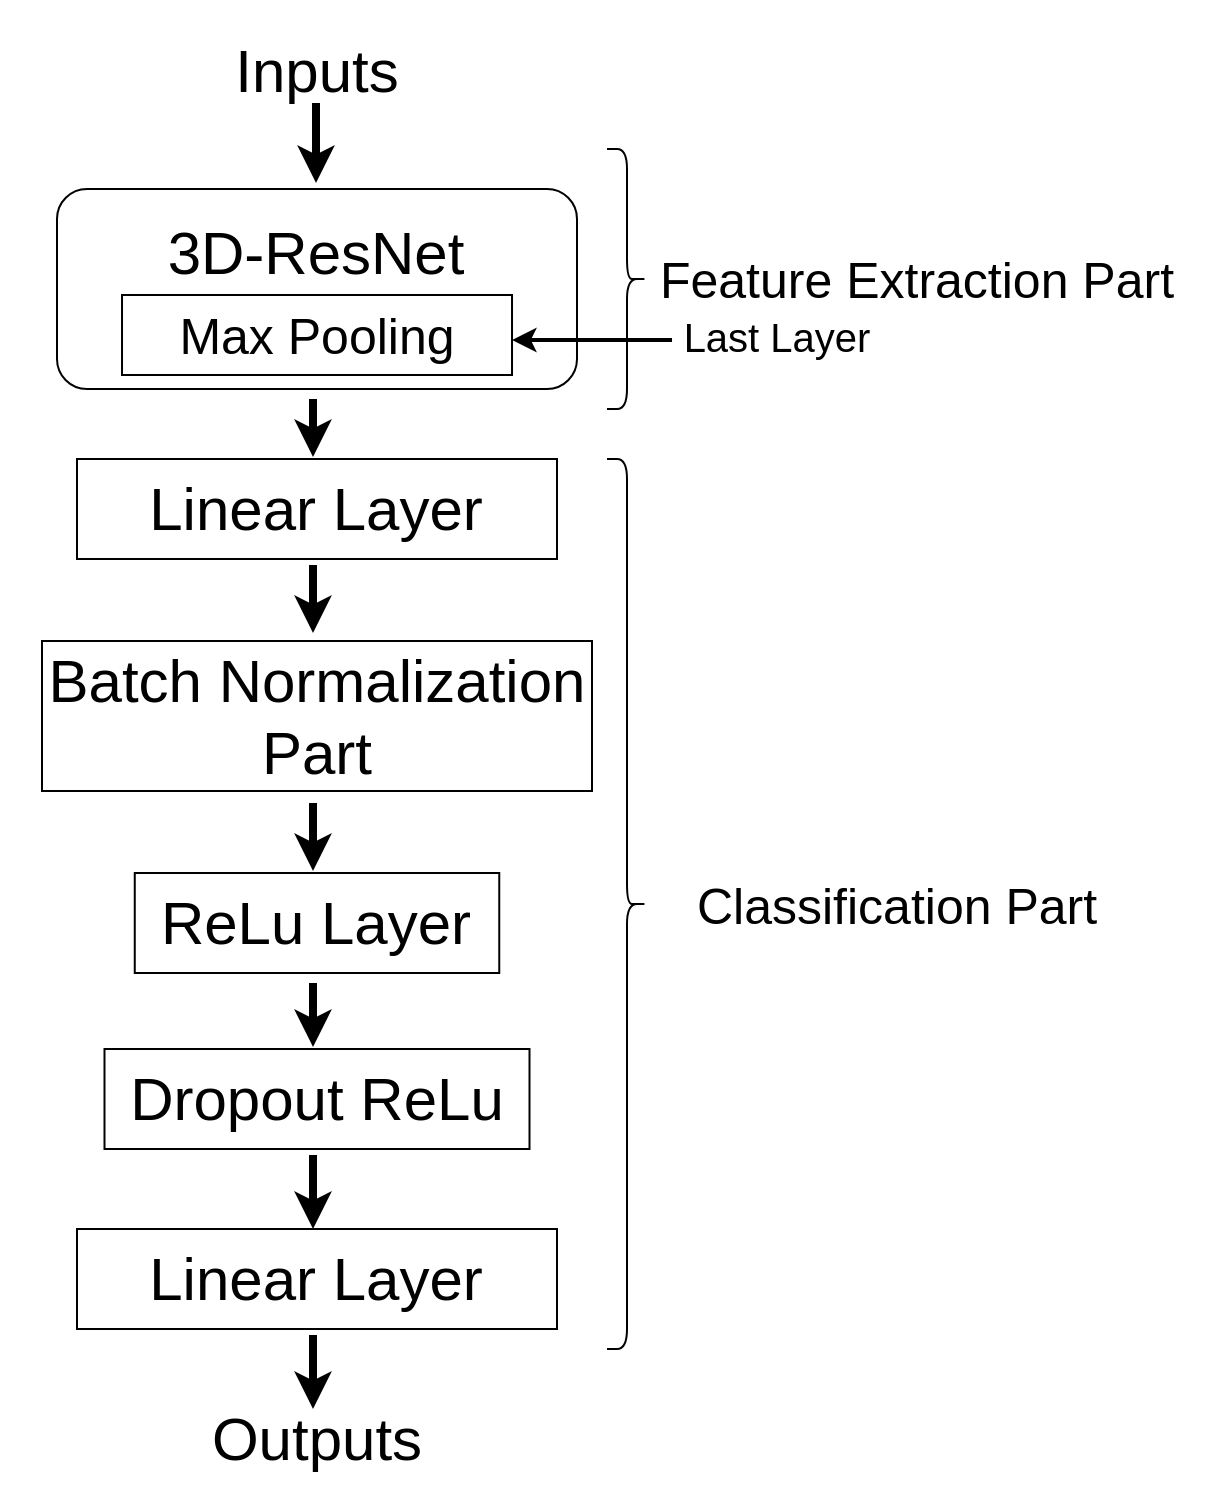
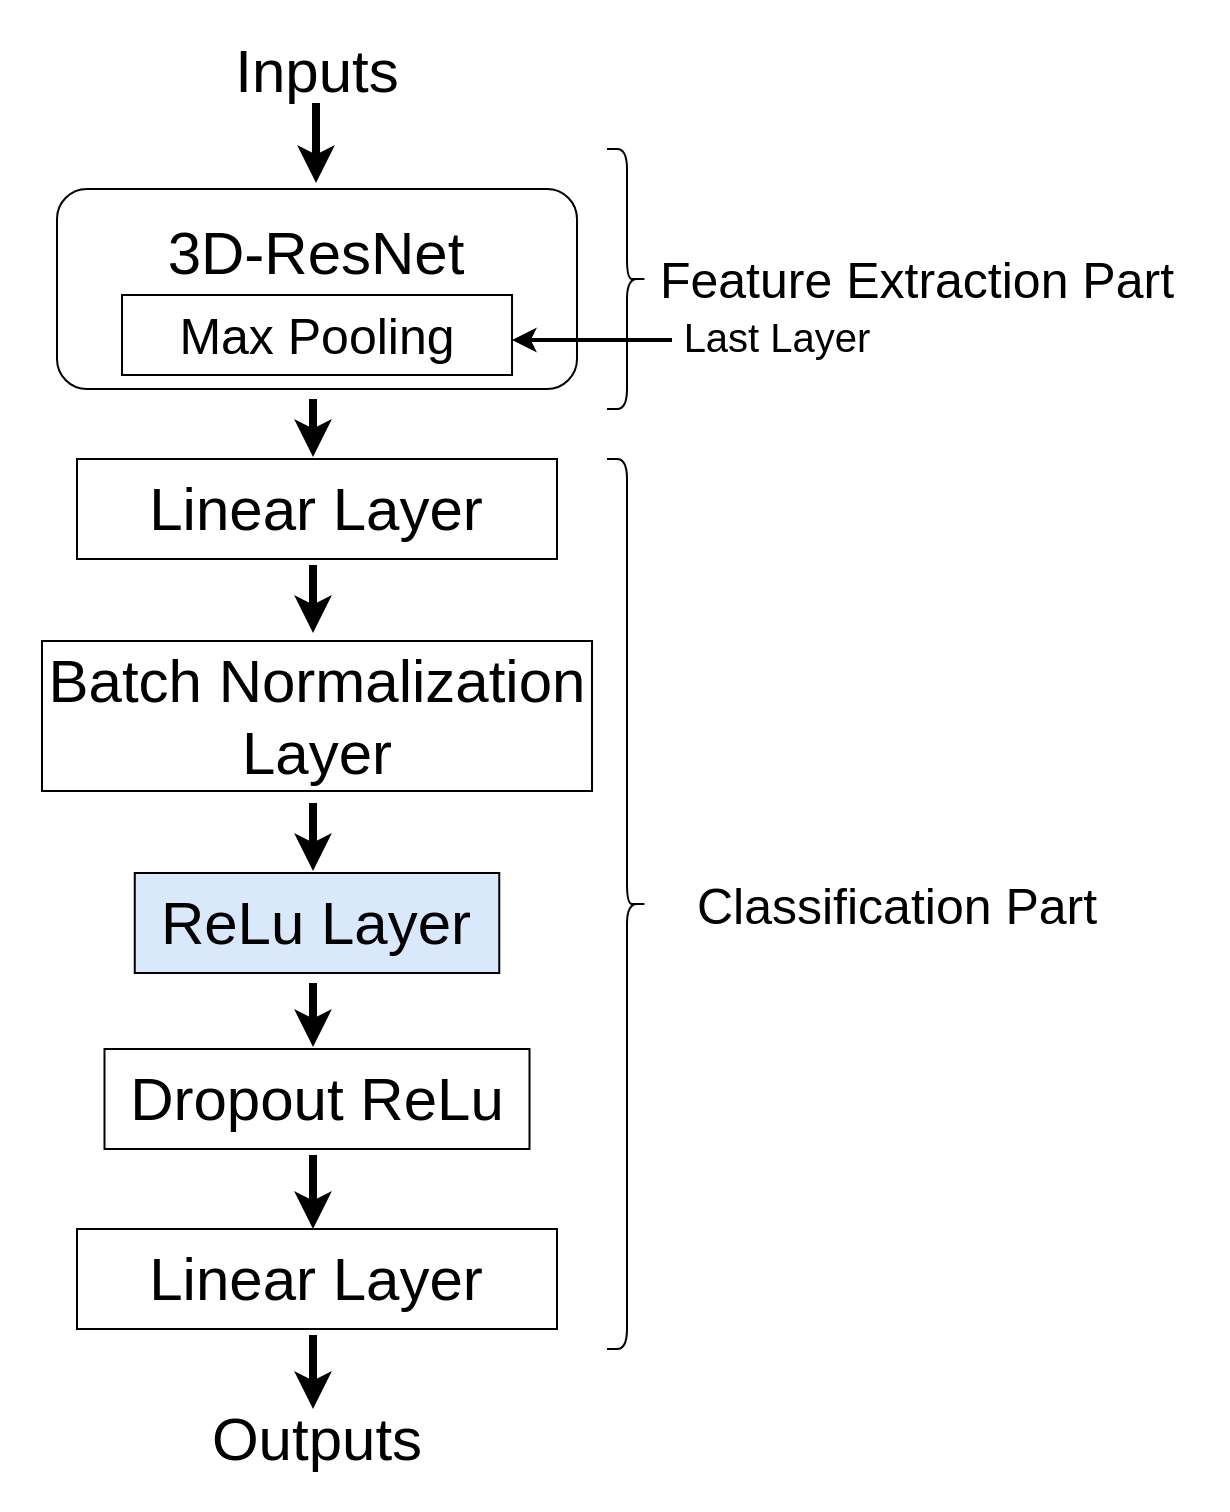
(318, 717) -> (318, 717)
(317, 923) -> (317, 923)
